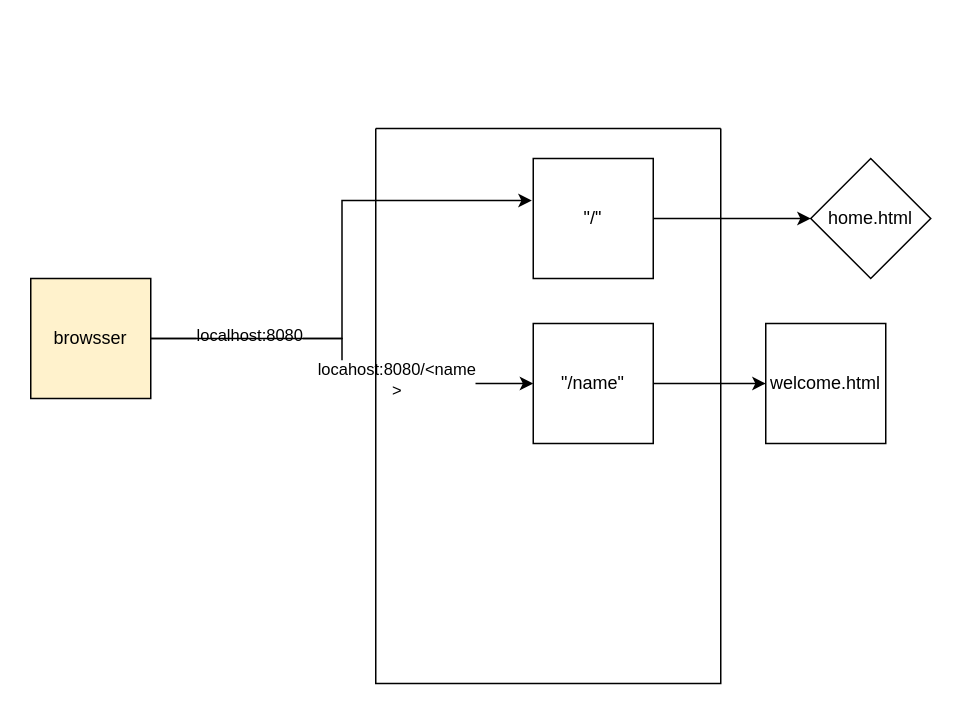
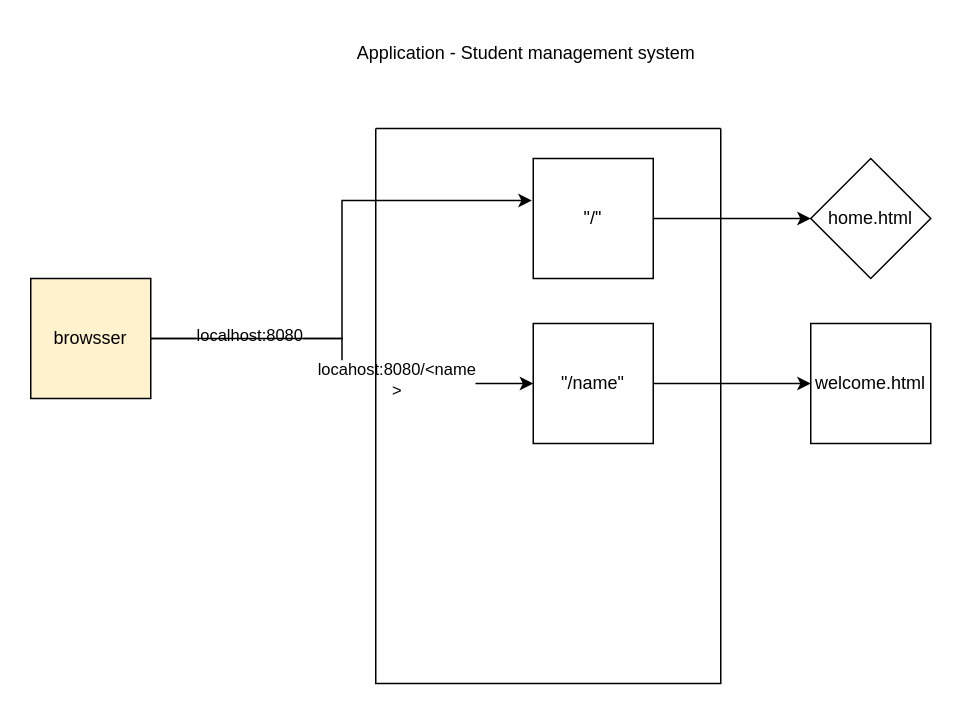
none -> (526, 53)
(826, 383) -> (871, 383)
